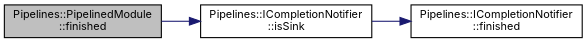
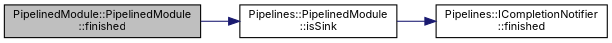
(83, 21) -> (102, 21)
(286, 21) -> (318, 21)
